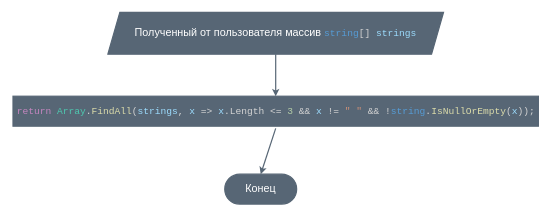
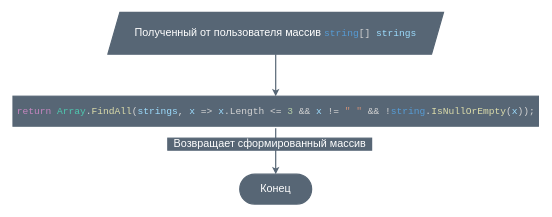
none -> (270, 144)
(261, 189) -> (276, 189)
